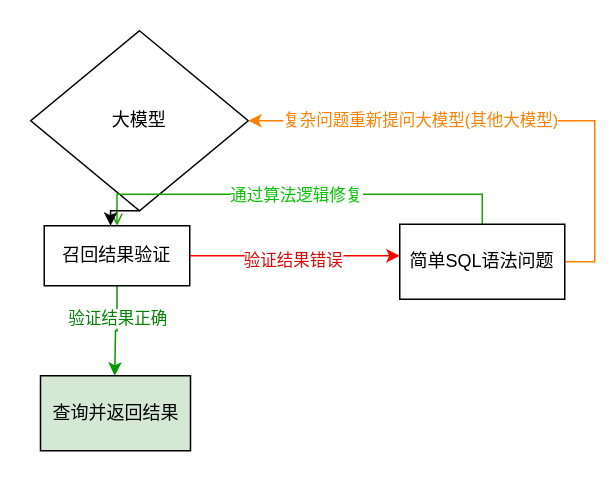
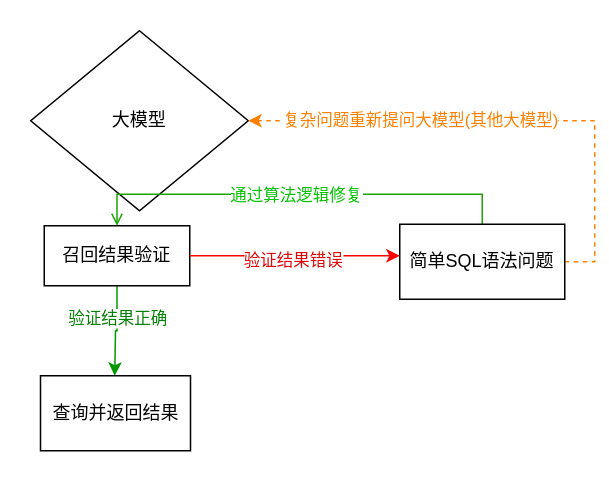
(595, 187) -> (595, 187)
(122, 211) -> none
(116, 413) -> (116, 413)
